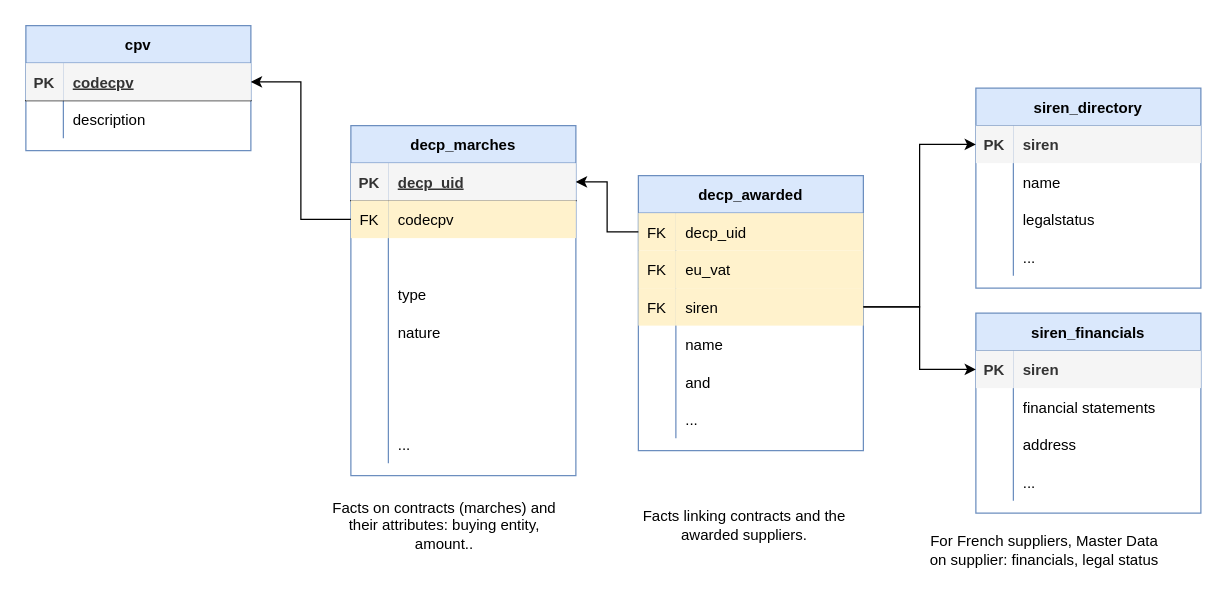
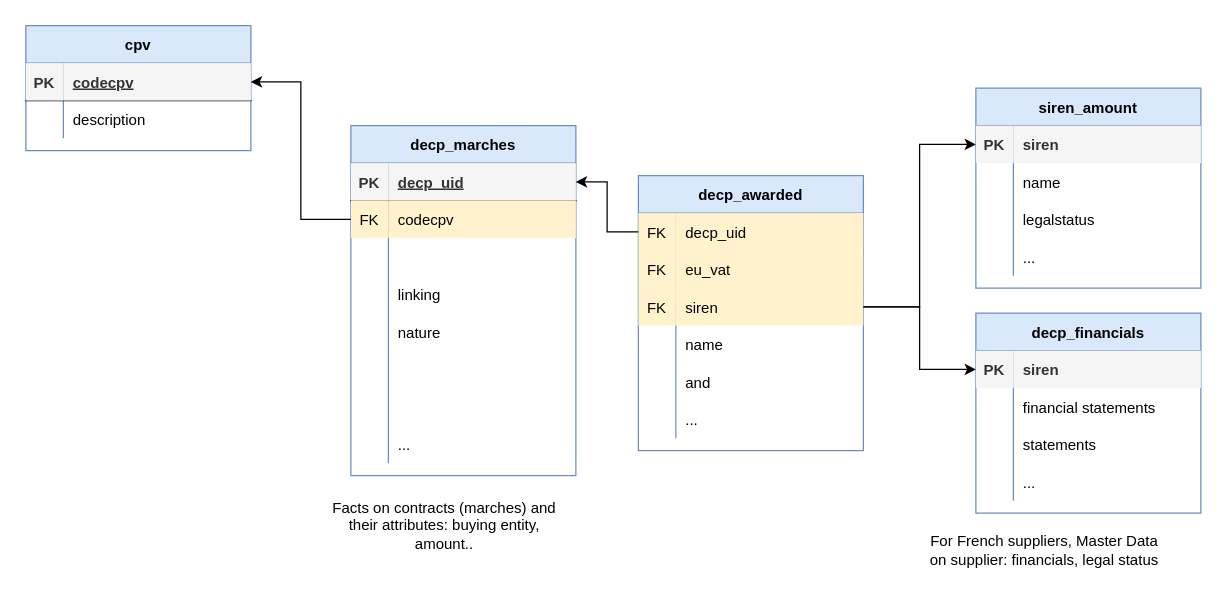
(1088, 108) -> (1088, 108)
(414, 295) -> (421, 295)
(1088, 333) -> (1088, 333)
(1052, 445) -> (1065, 445)
(744, 526) -> none
